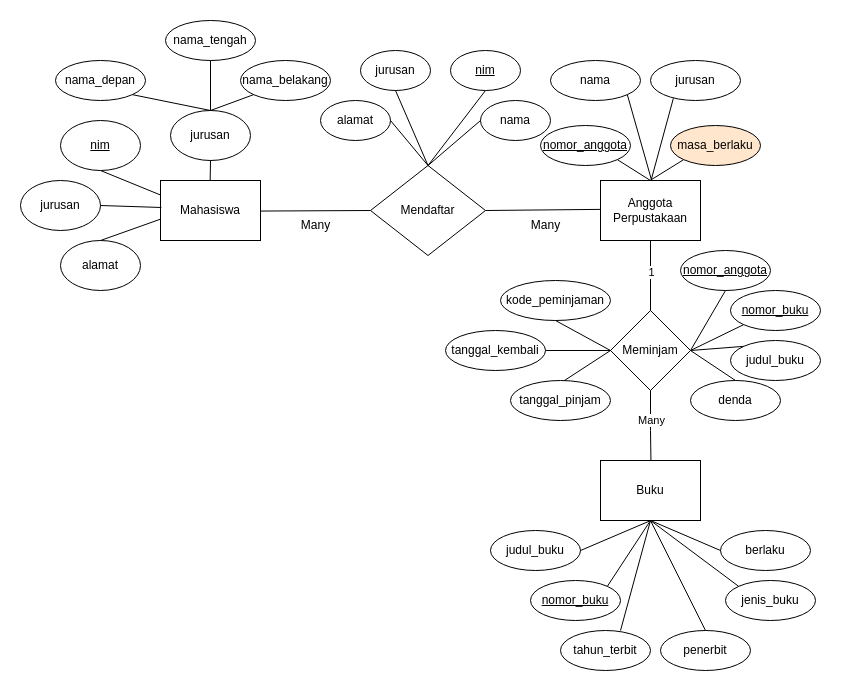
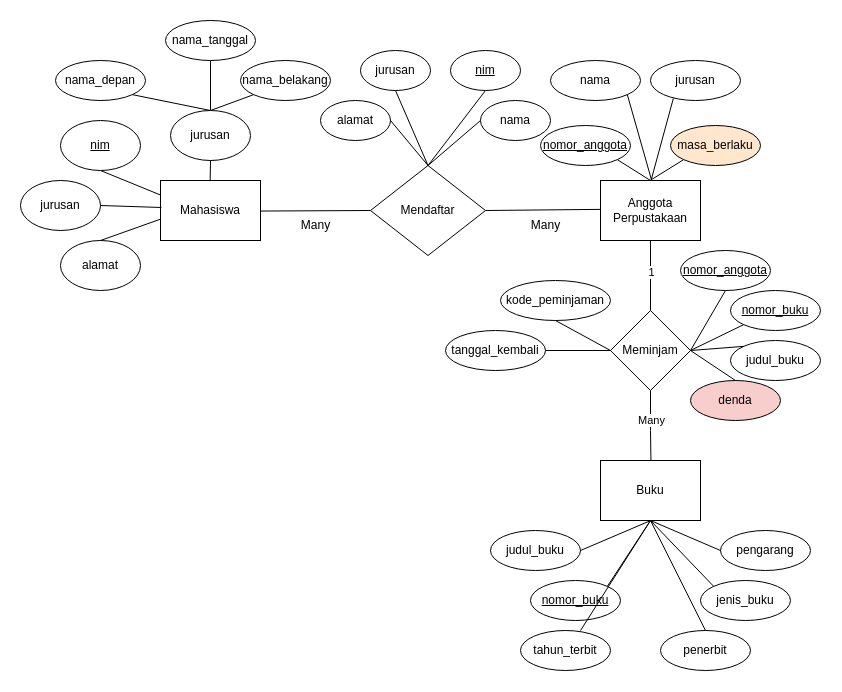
(211, 41) -> (211, 41)
(586, 366) -> none
(561, 401) -> none
(736, 401) -> (736, 401)
(766, 551) -> (766, 551)
(771, 601) -> (746, 601)
(606, 651) -> (566, 651)
